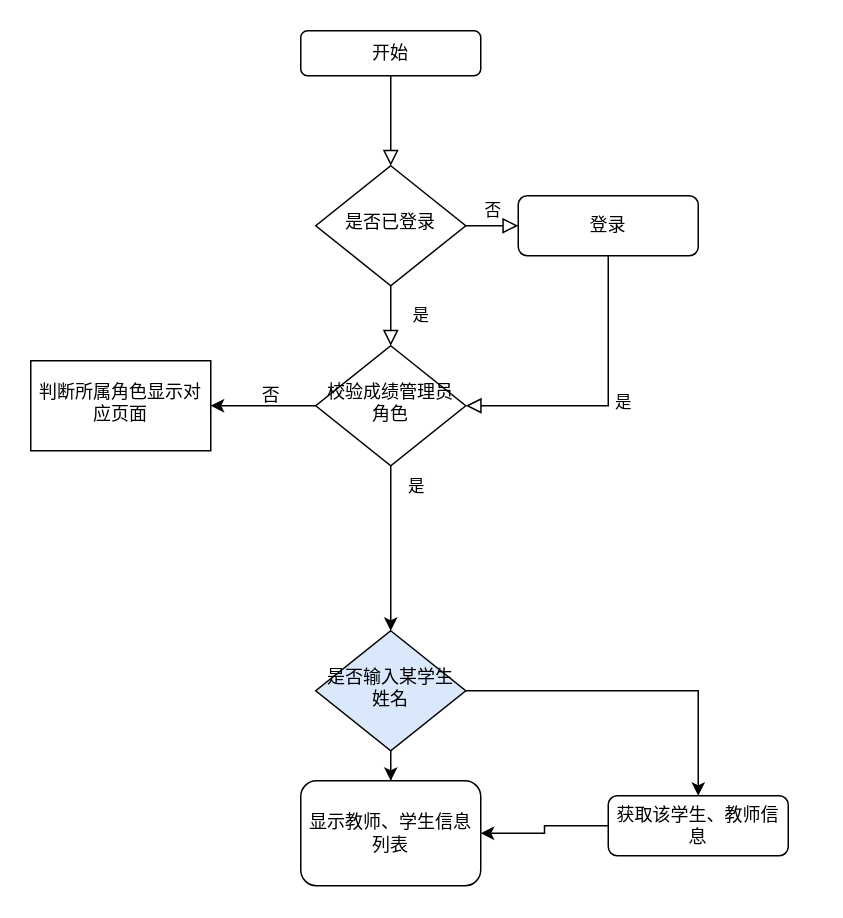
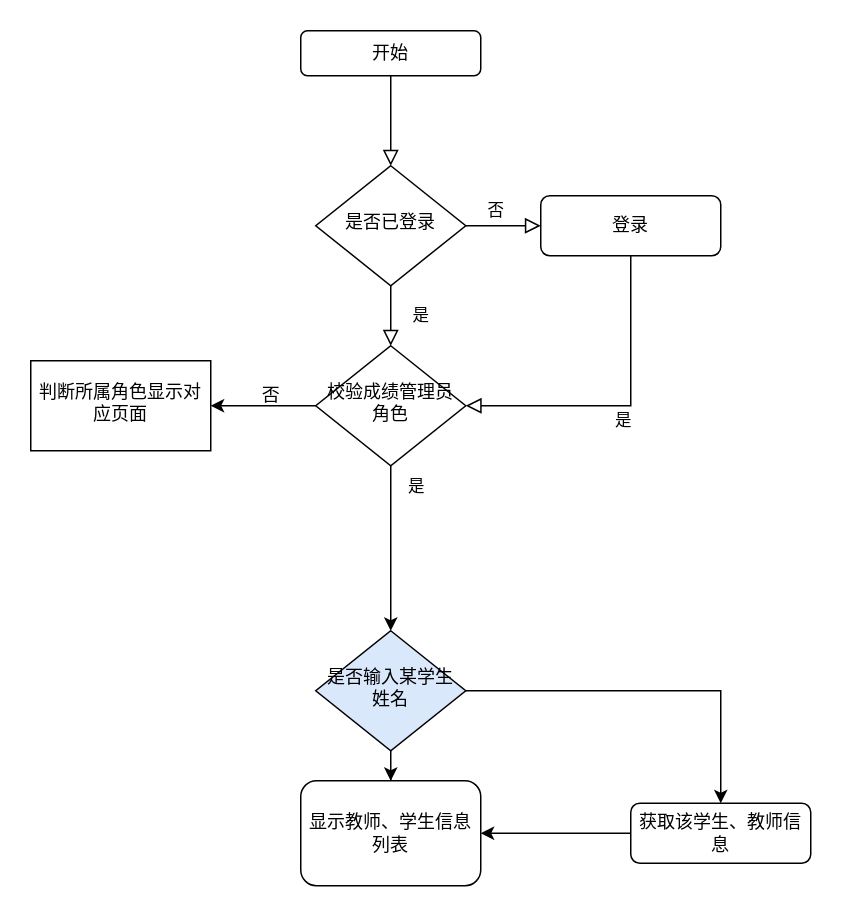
(608, 226) -> (631, 226)
(698, 826) -> (721, 833)
